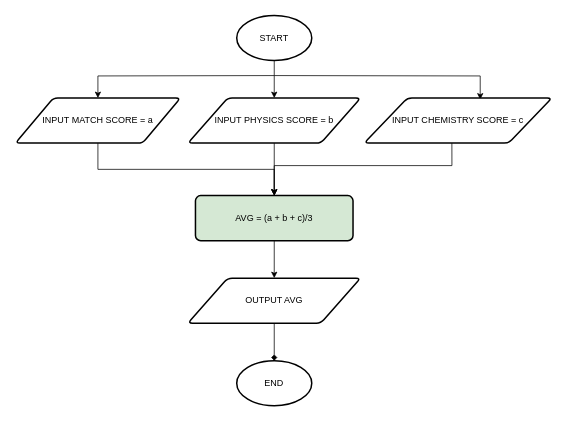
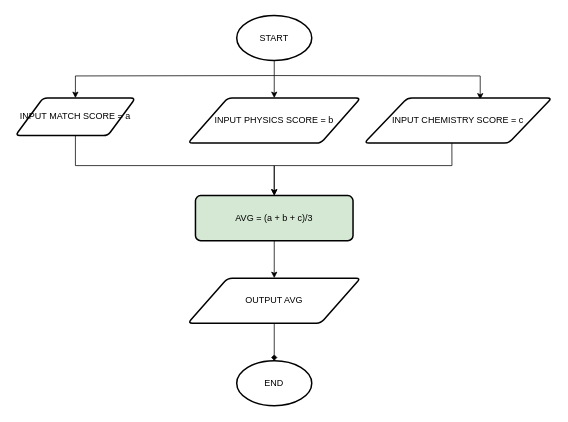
(98, 120) -> (75, 117)
(274, 153) -> none
